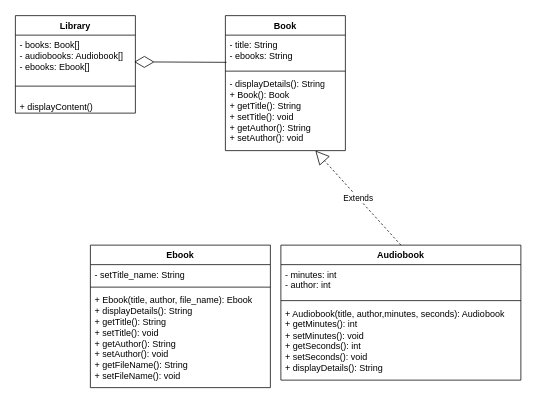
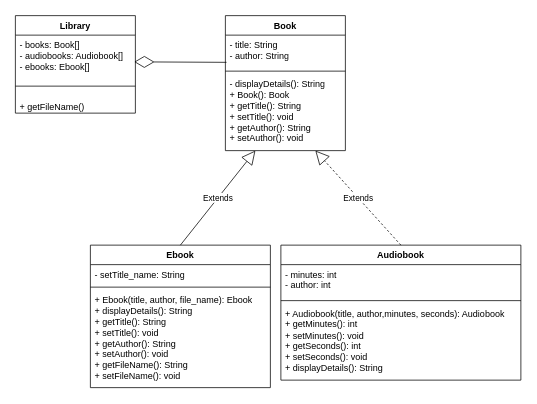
(266, 51) -> (266, 51)
(62, 107) -> (54, 107)
none -> (213, 203)
